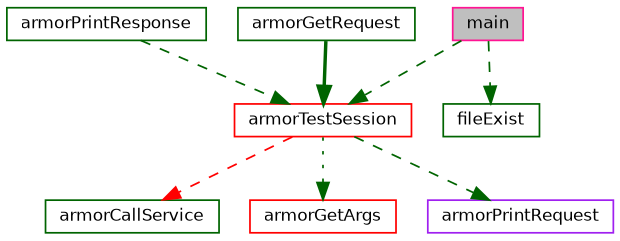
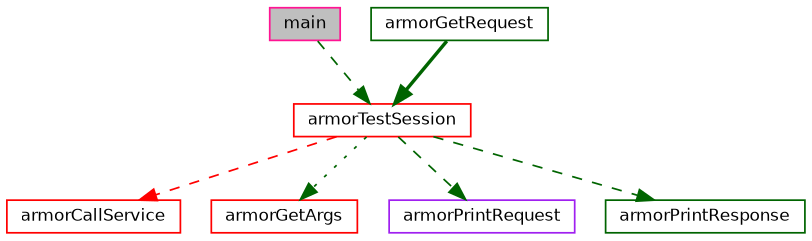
(207, 69) -> (535, 166)
(491, 120) -> none
(132, 216) -> (94, 216)
